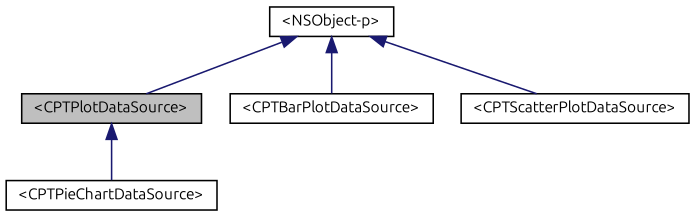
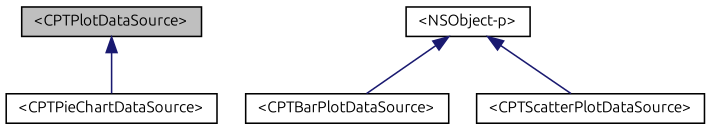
(214, 68) -> none
